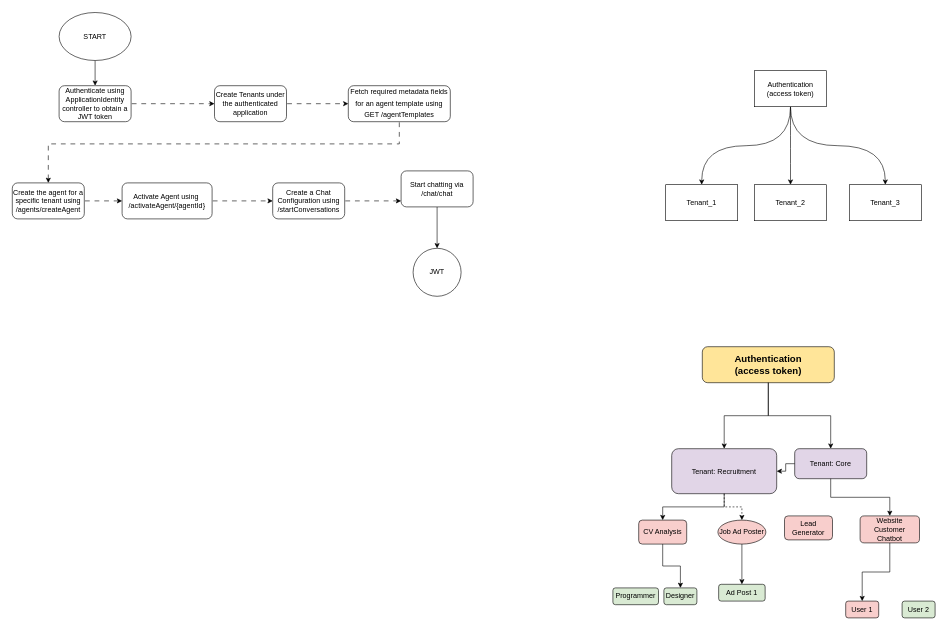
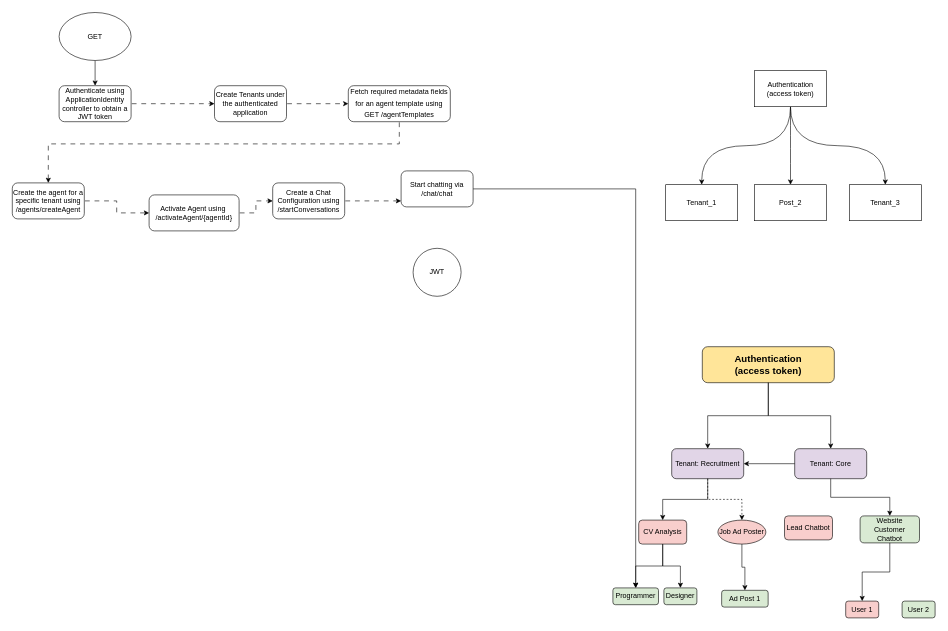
(95, 36) -> (95, 36)
(167, 201) -> (194, 213)
(791, 203) -> (791, 203)
(437, 242) -> (635, 189)
(724, 471) -> (708, 464)
(809, 528) -> (809, 528)
(890, 529) -> (890, 529)
none -> (637, 566)
(742, 593) -> (745, 599)
